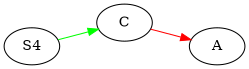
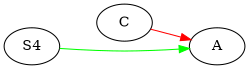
(73, 36) -> (119, 51)
